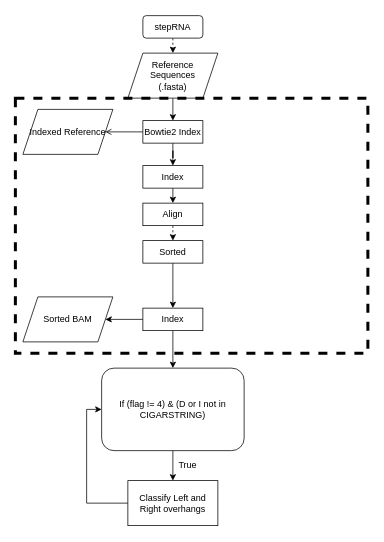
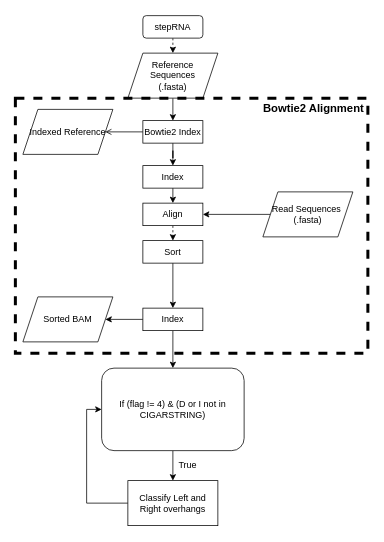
none -> (308, 107)
none -> (239, 214)
none -> (308, 214)
(173, 252) -> (173, 252)
